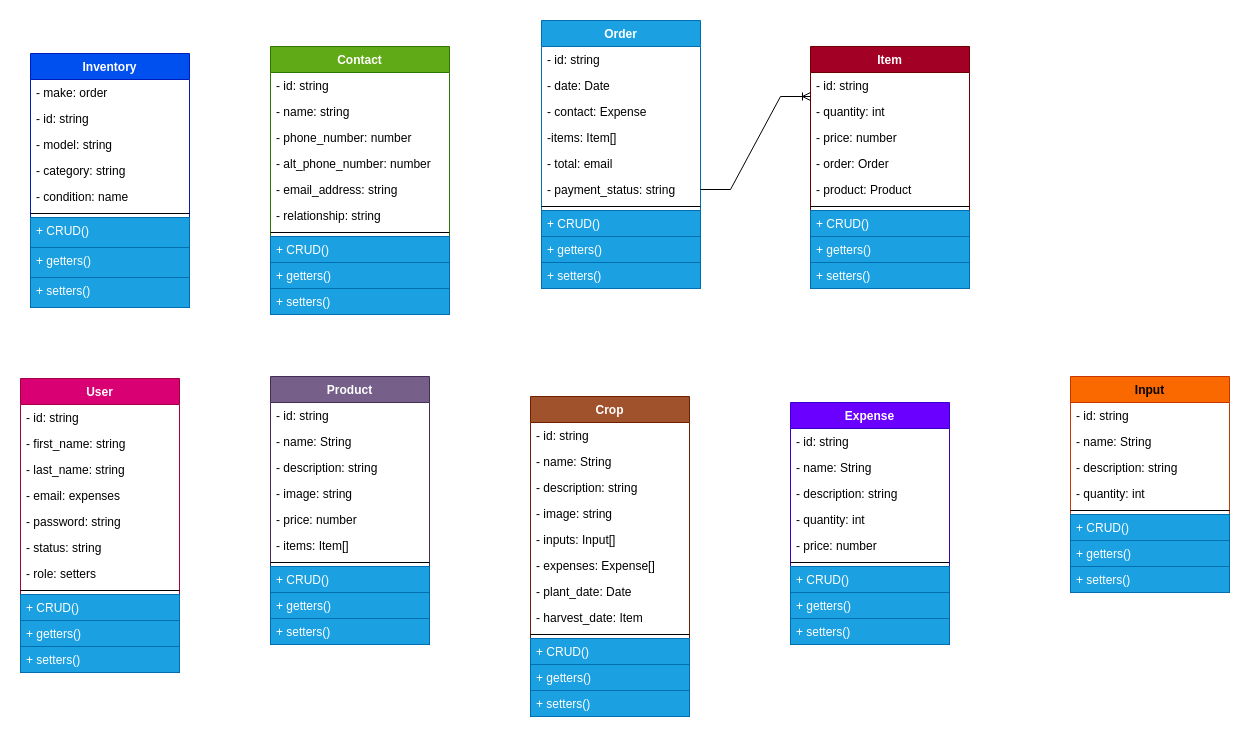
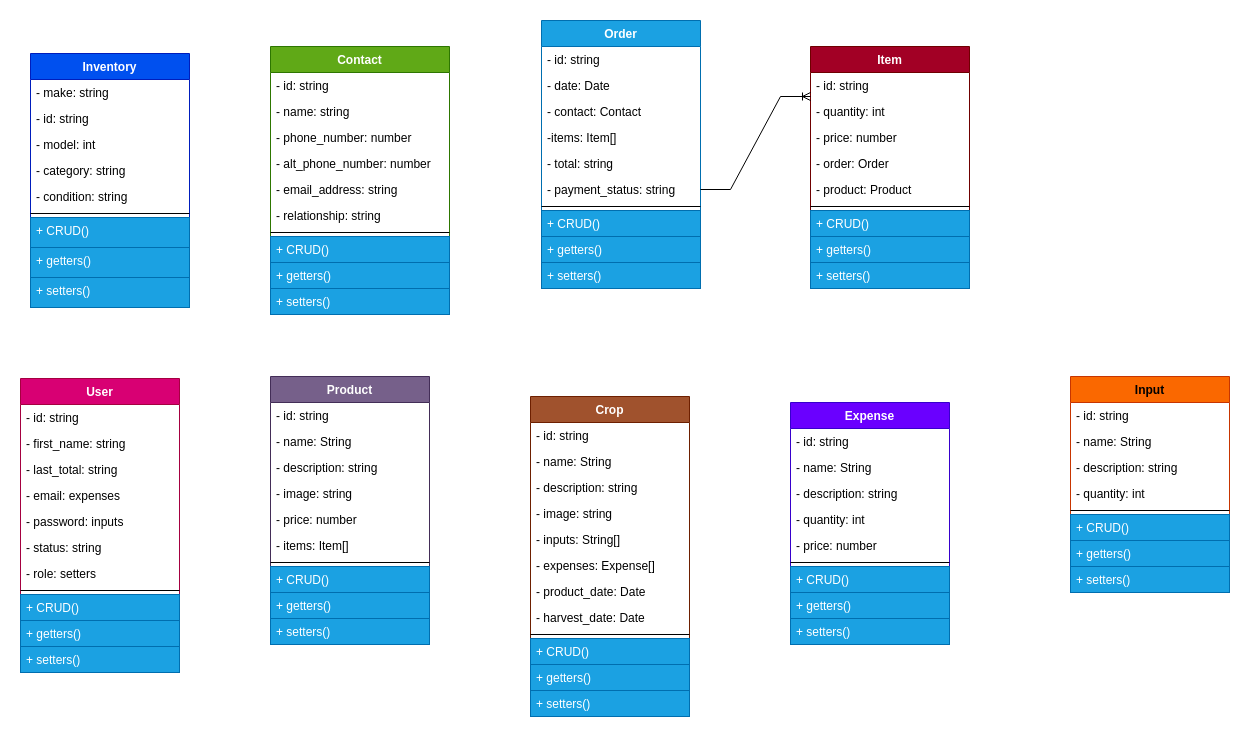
(75, 93) -> (77, 93)
(603, 112) -> (603, 112)
(79, 145) -> (69, 145)
(585, 164) -> (590, 164)
(85, 197) -> (90, 197)
(82, 470) -> (84, 470)
(80, 522) -> (80, 522)
(587, 540) -> (589, 540)
(590, 592) -> (599, 592)
(599, 618) -> (599, 618)
